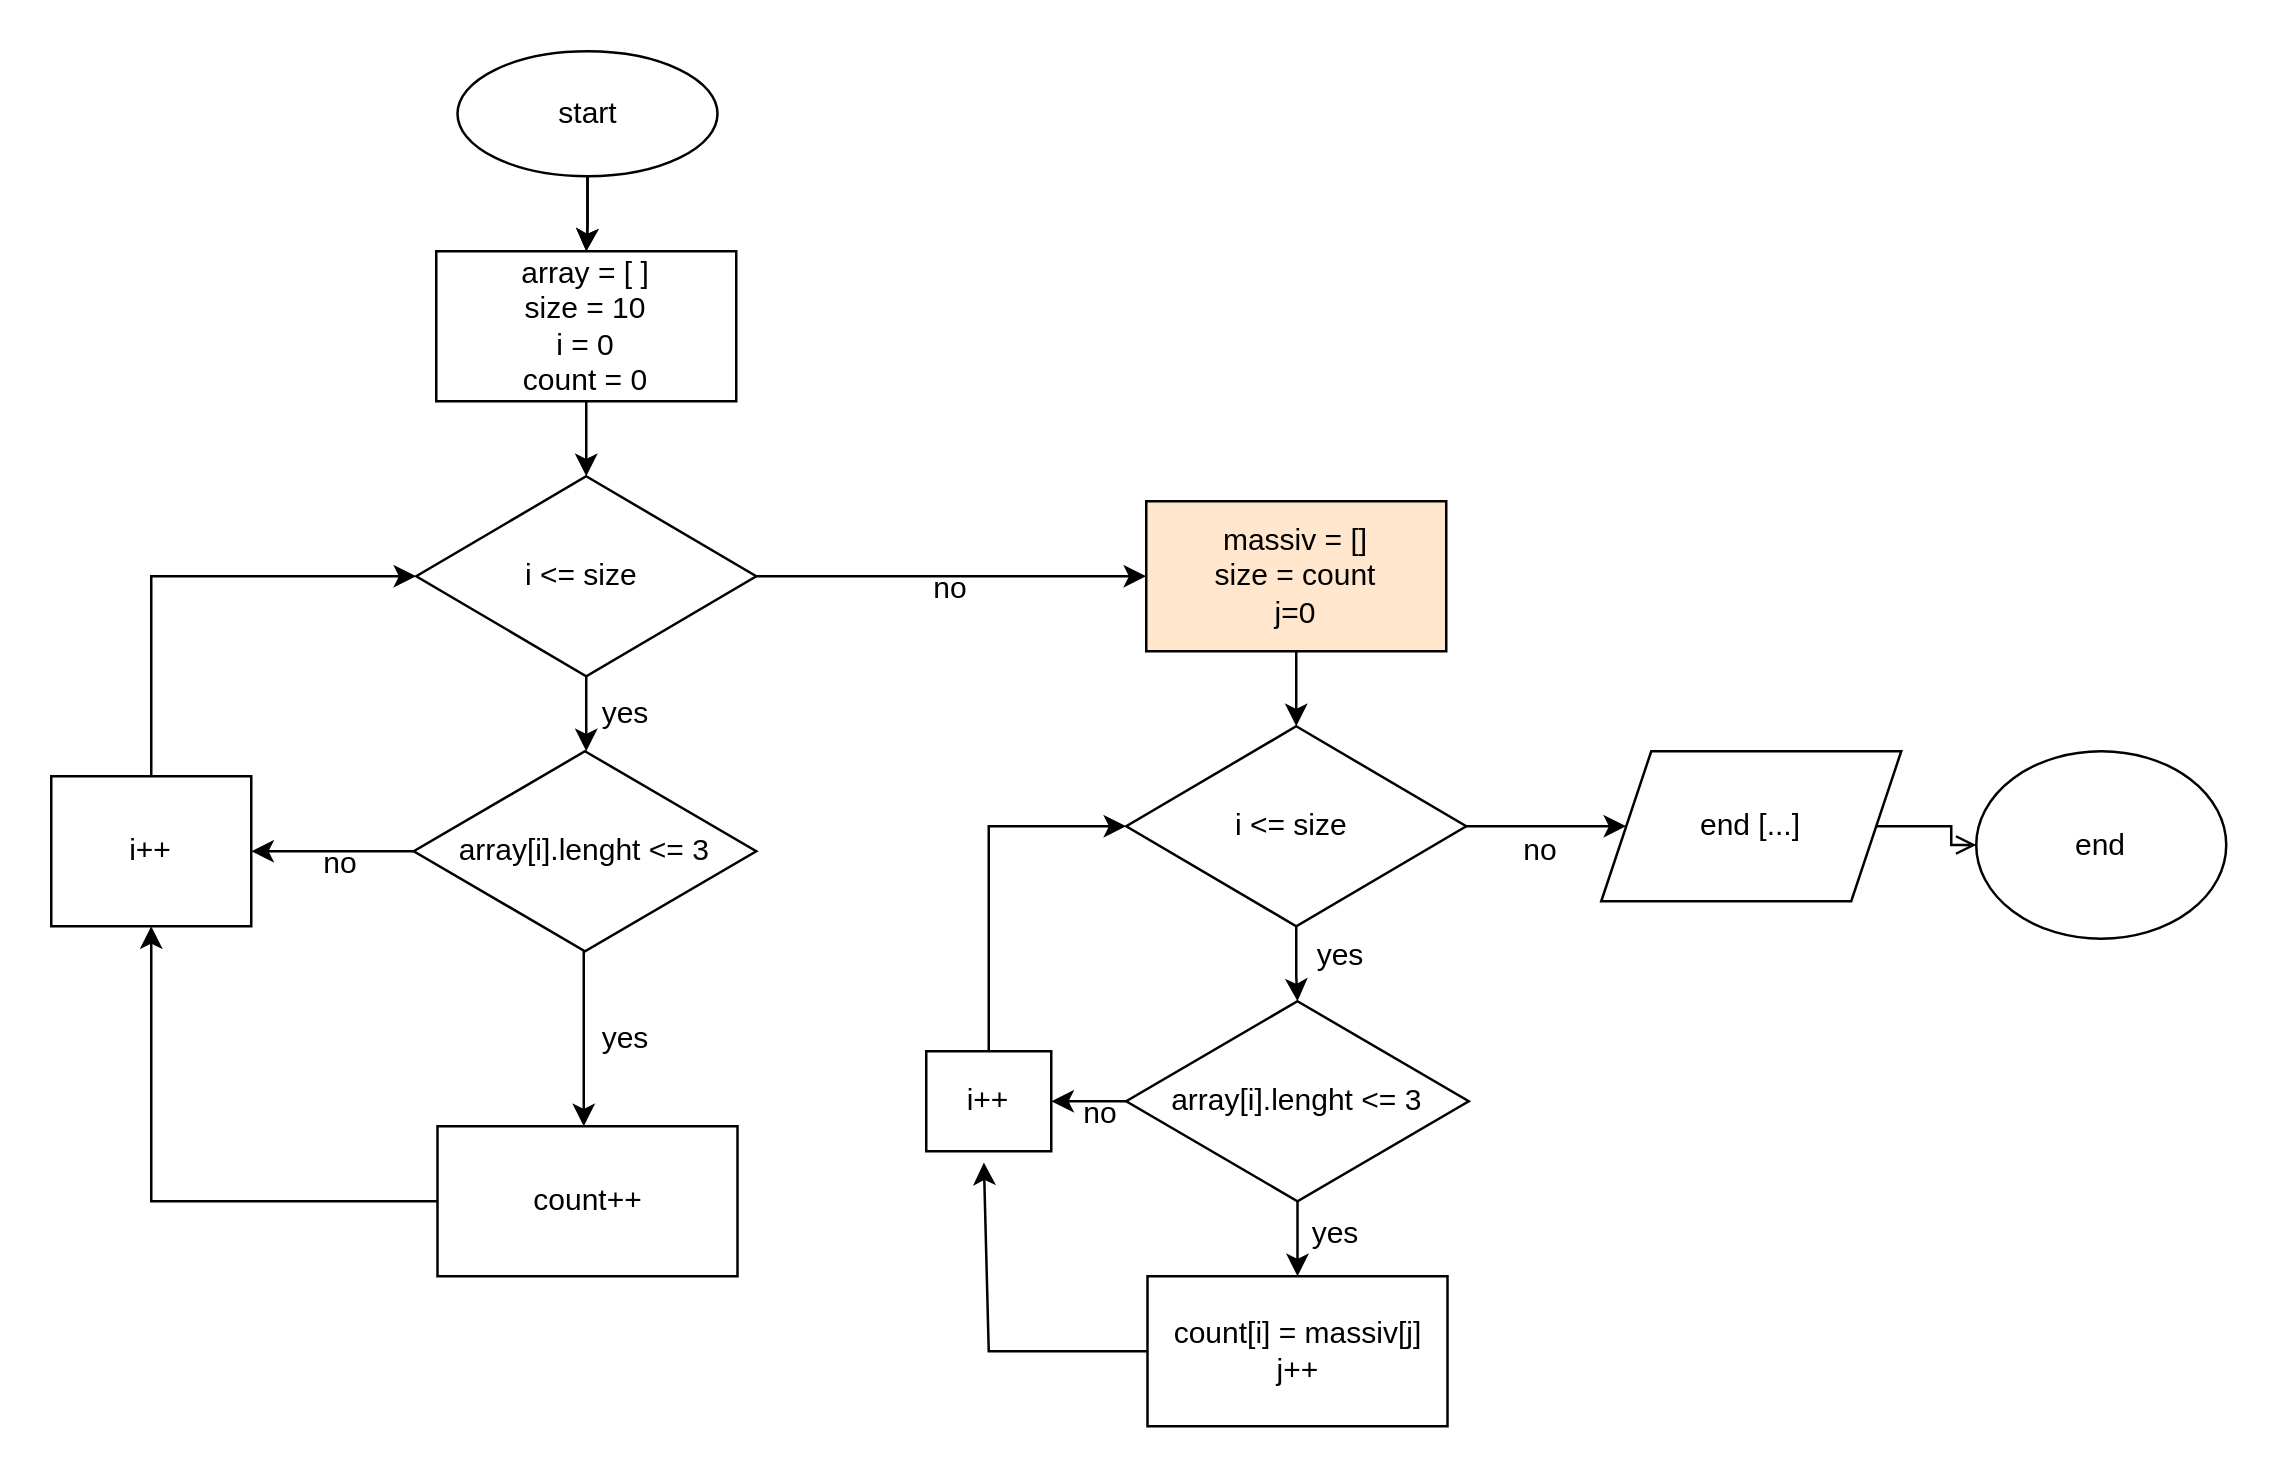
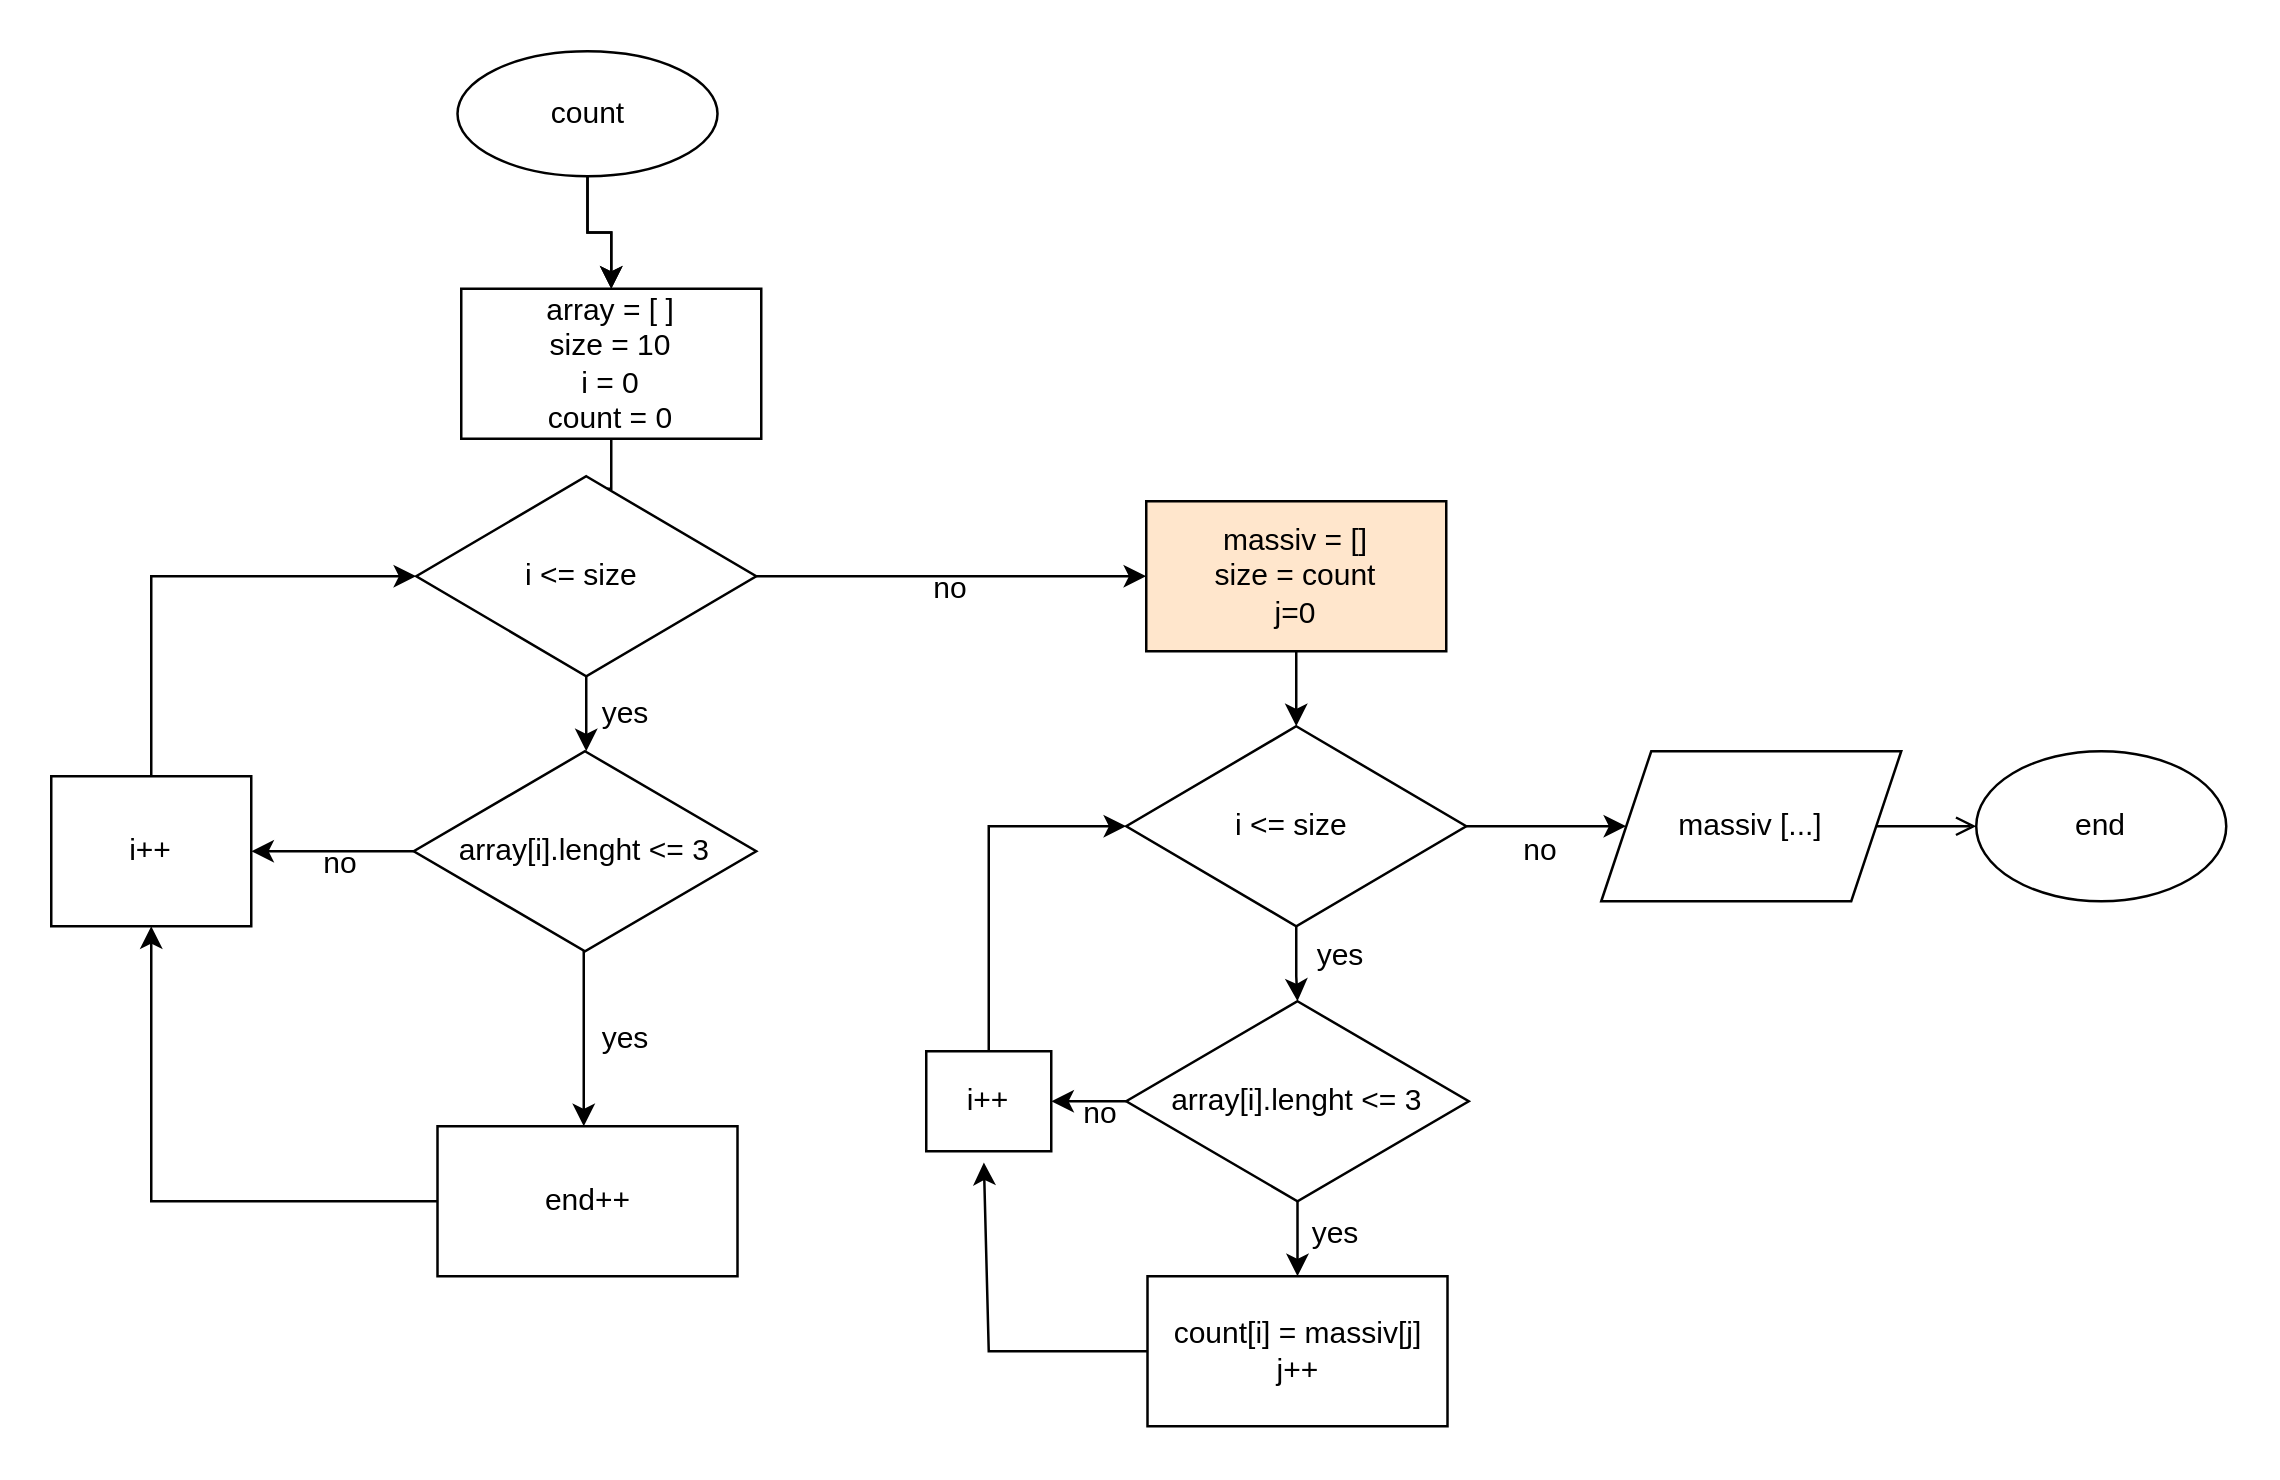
(589, 114) -> (589, 114)
(586, 326) -> (611, 364)
(1751, 826) -> (1751, 826)
(2101, 845) -> (2101, 826)
(589, 1201) -> (589, 1201)
